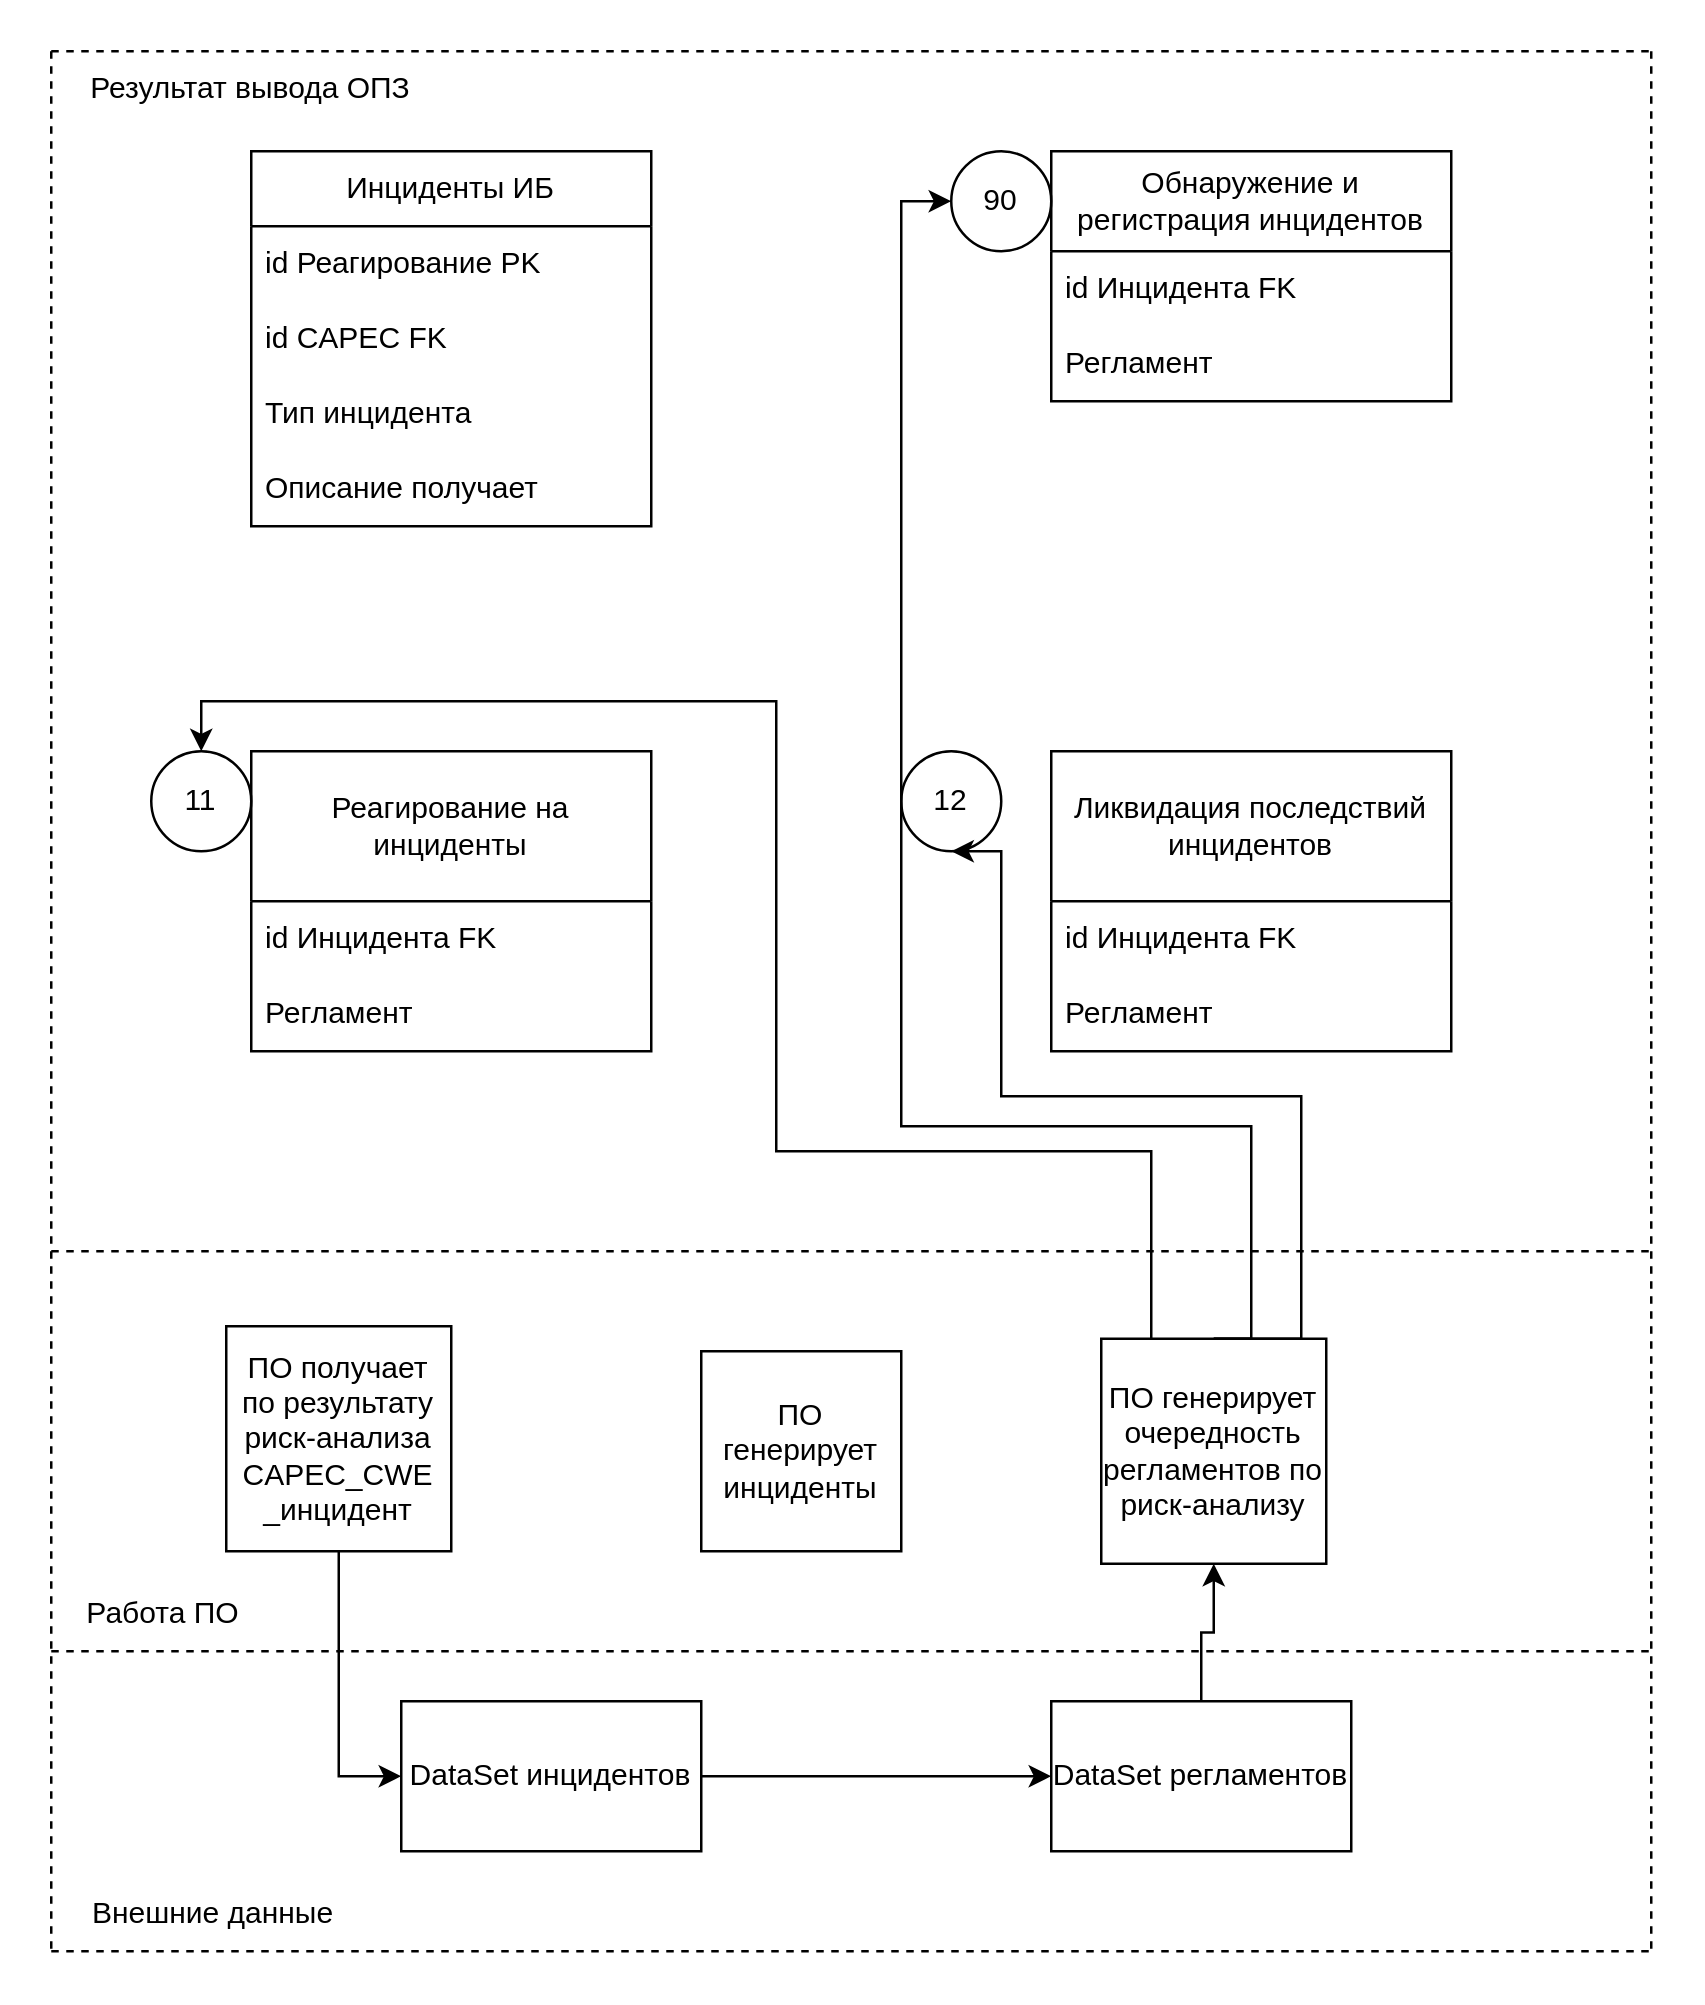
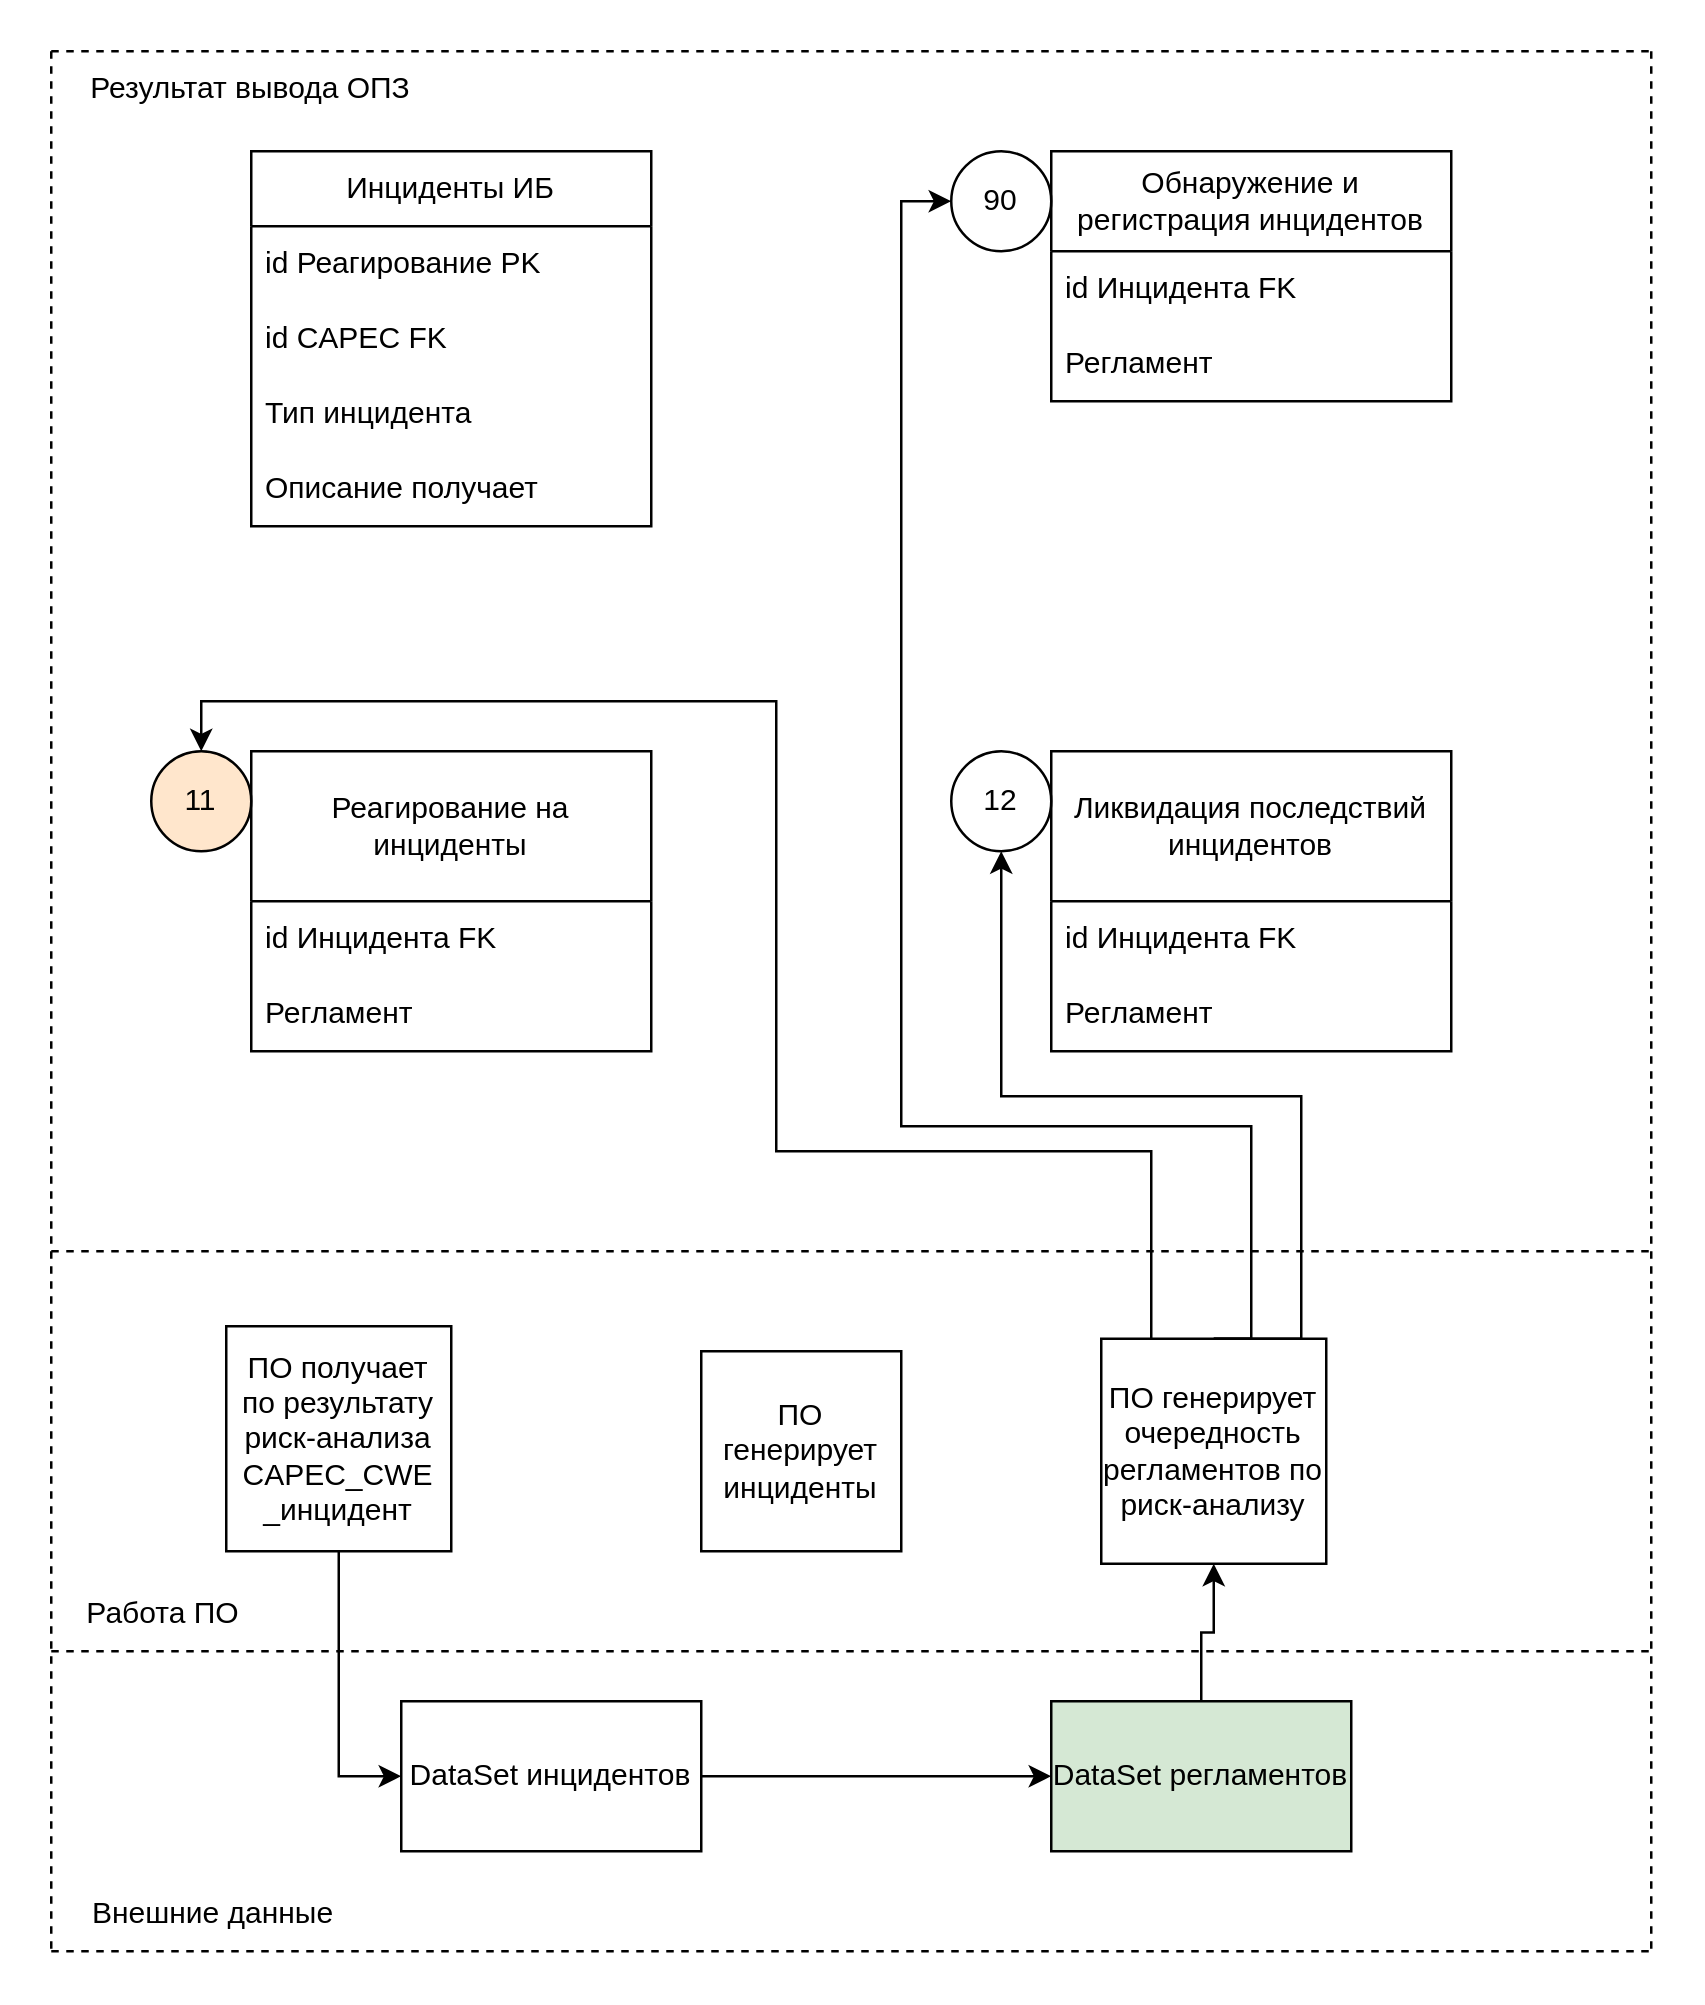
(201, 801) -> (201, 801)
(951, 801) -> (1001, 801)
(1201, 1776) -> (1201, 1776)
